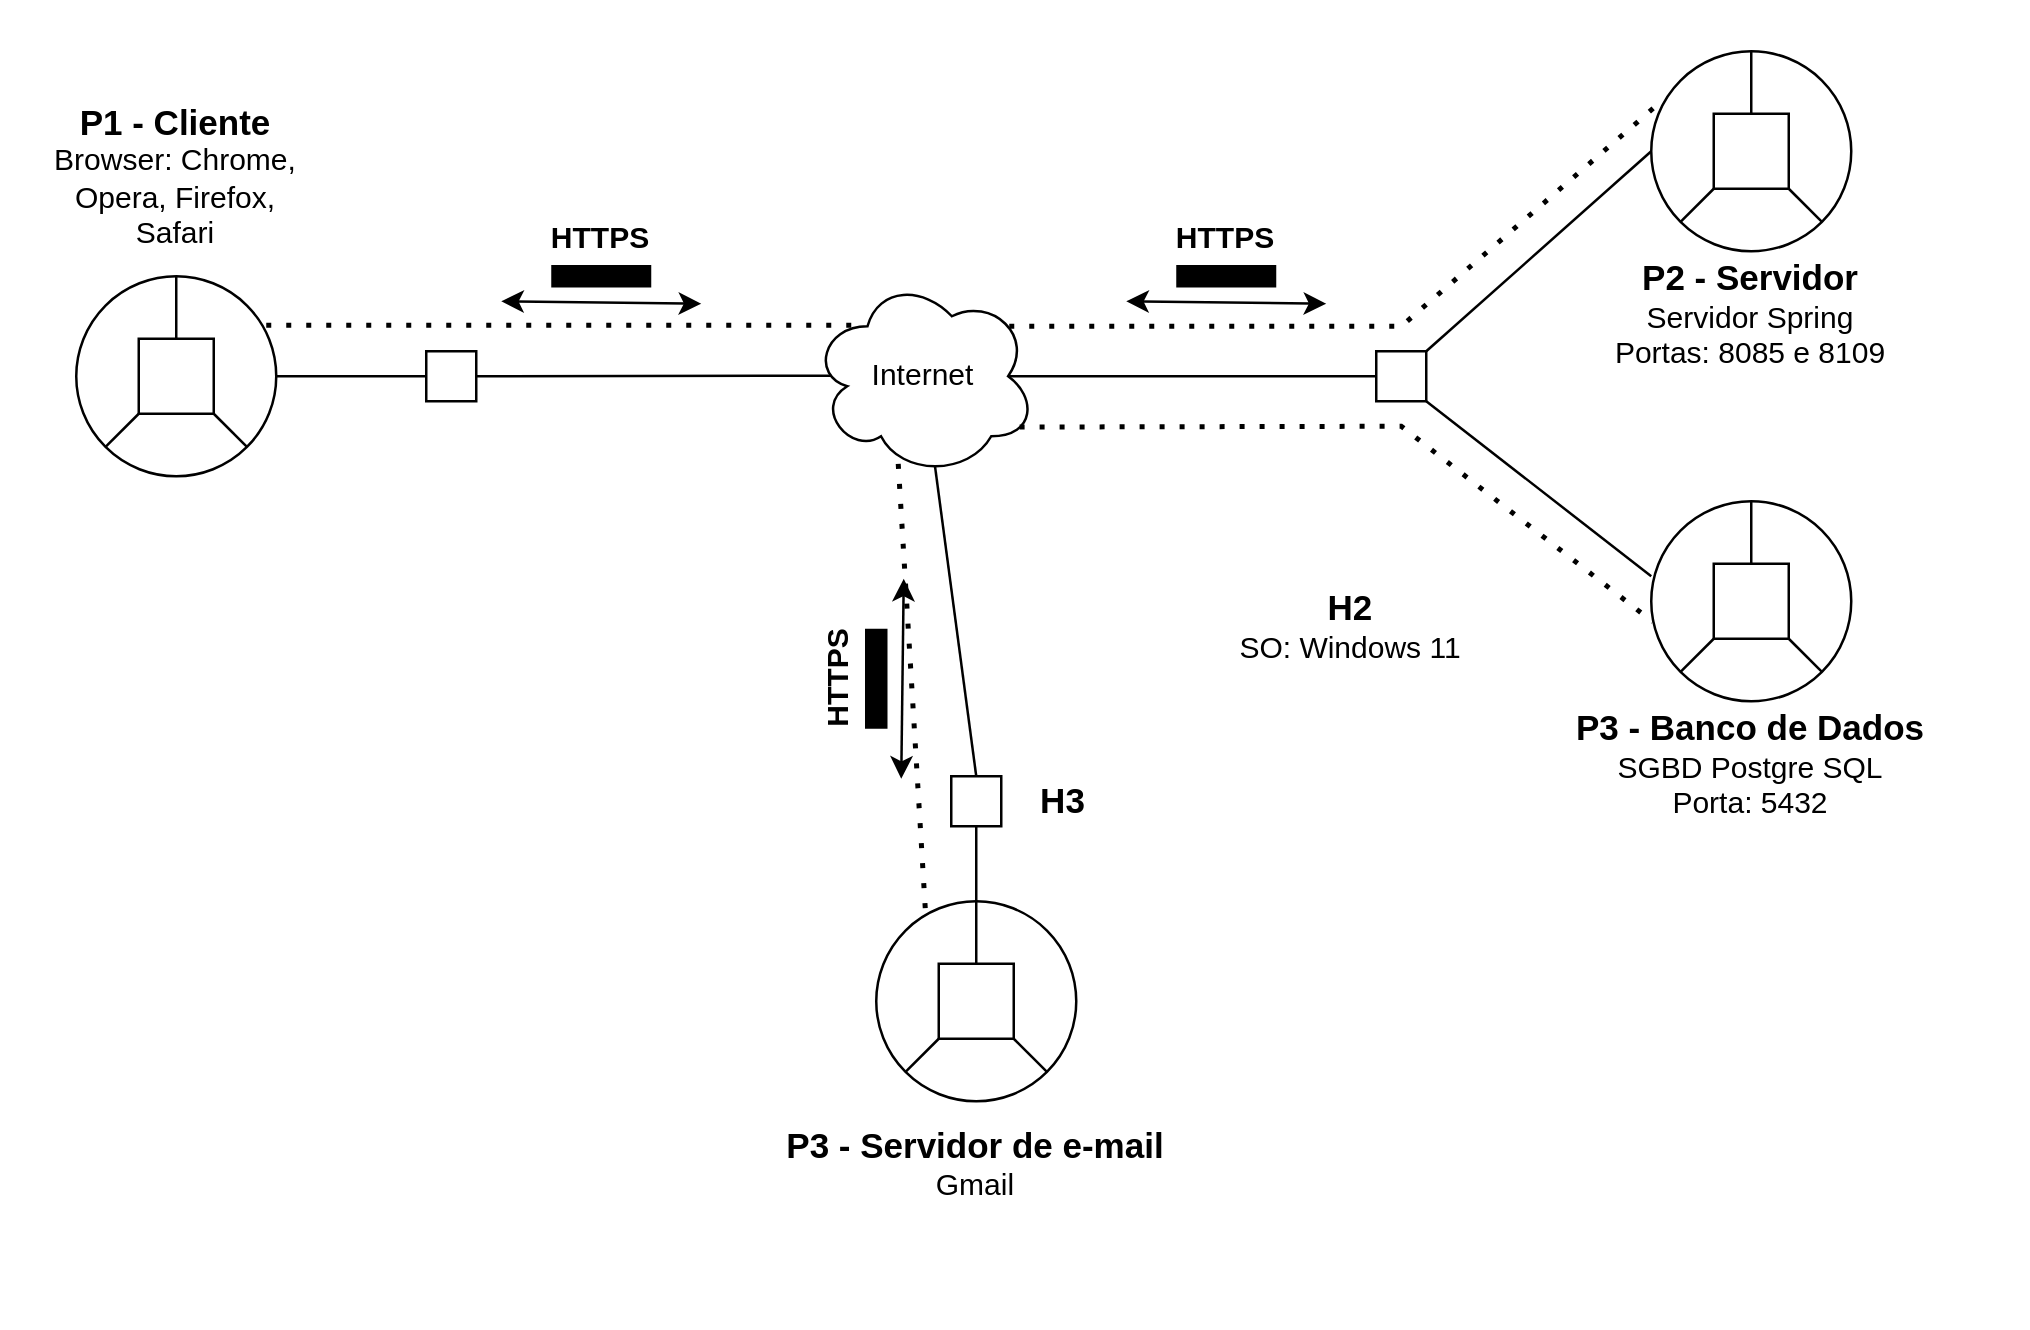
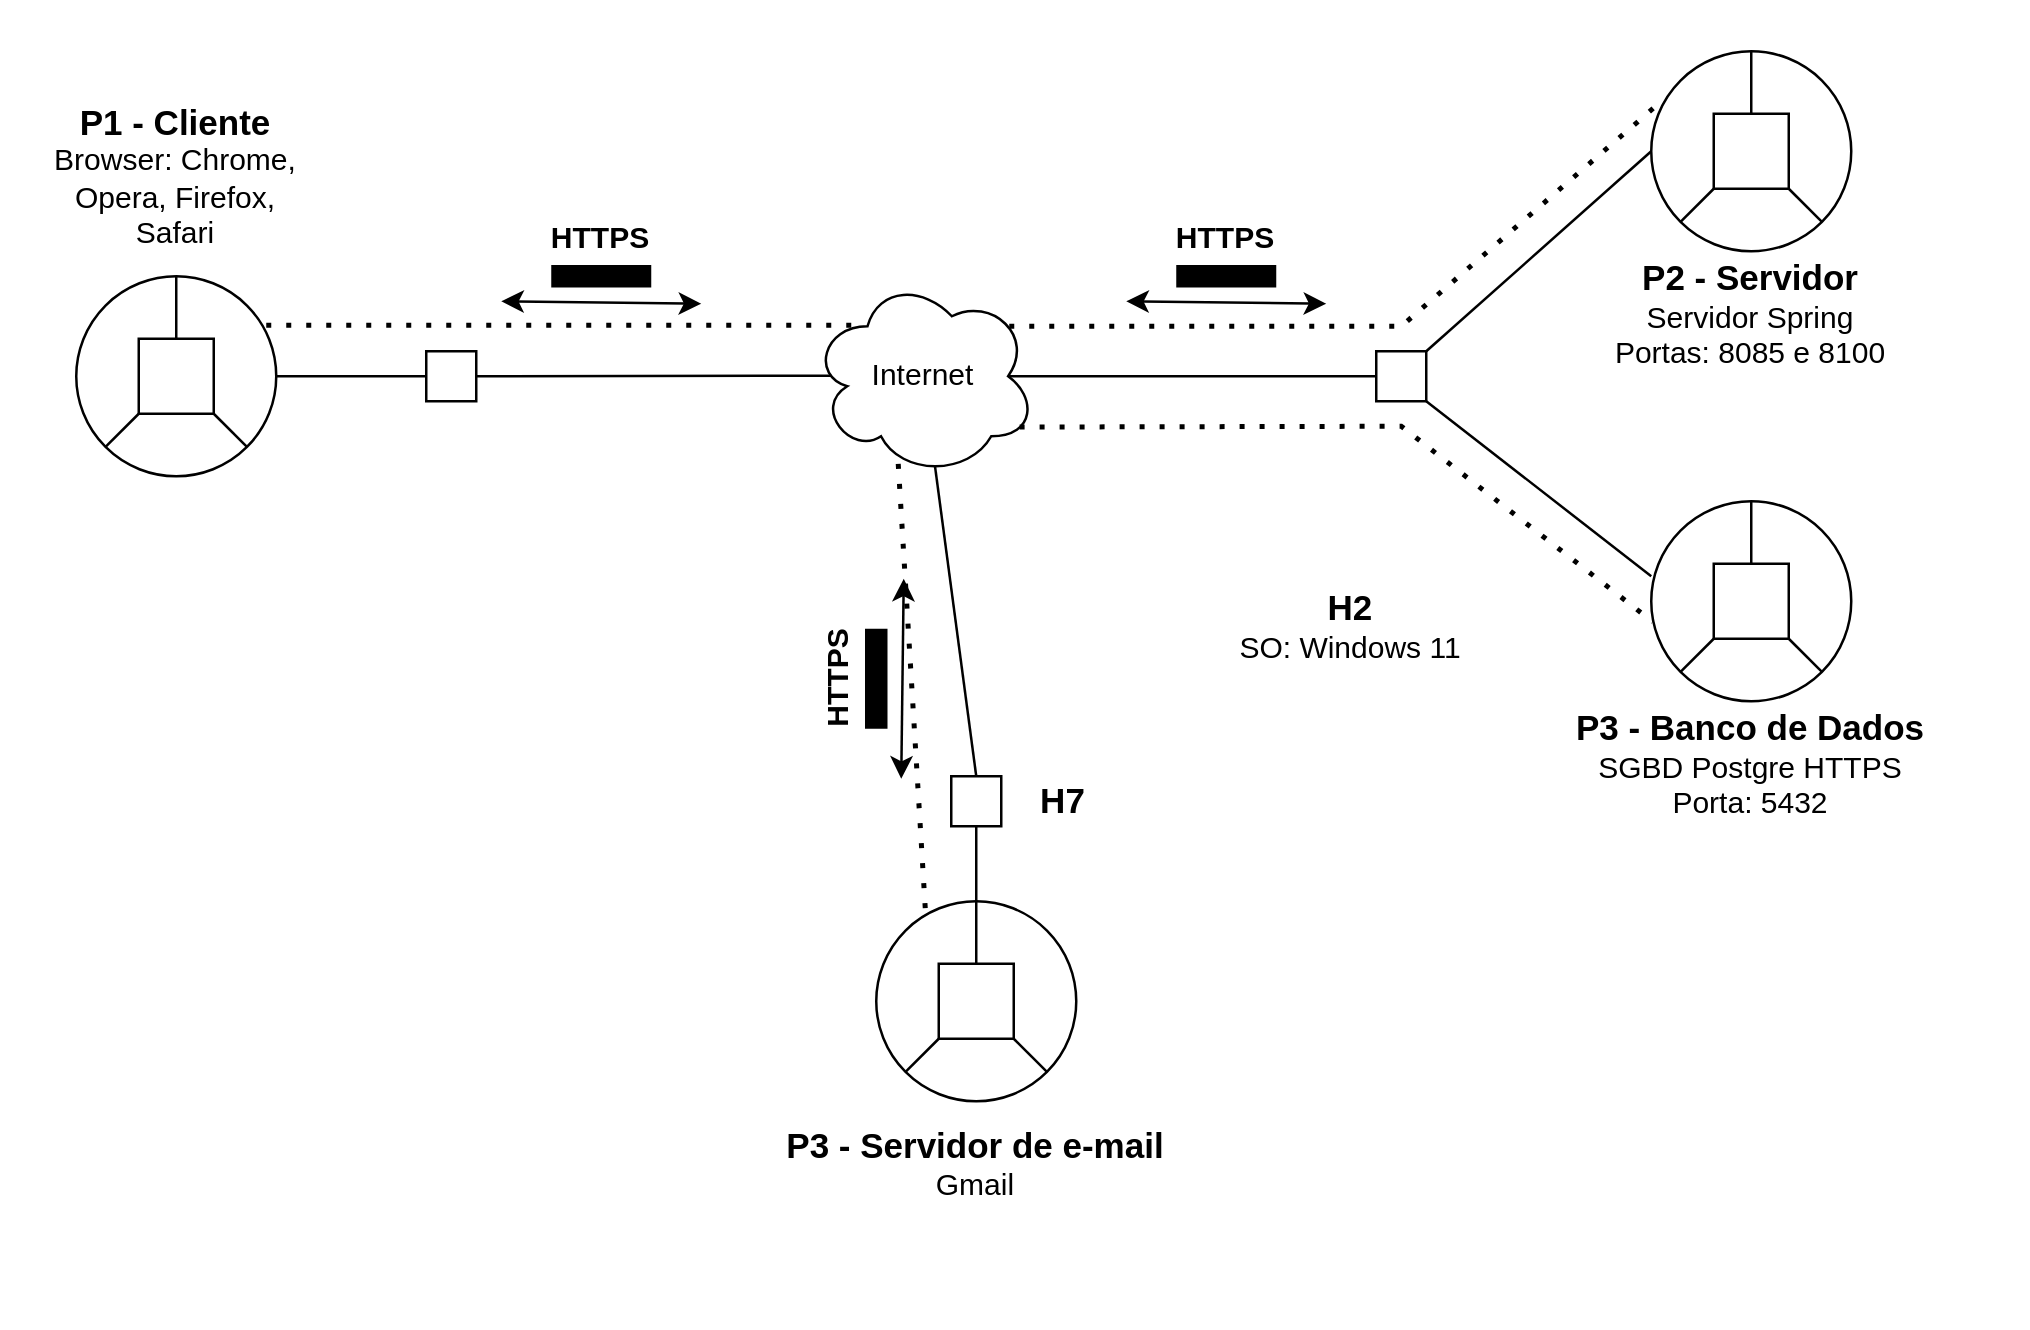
(1751, 314) -> (1751, 314)
(1751, 764) -> (1751, 764)
(1064, 801) -> (1064, 801)
